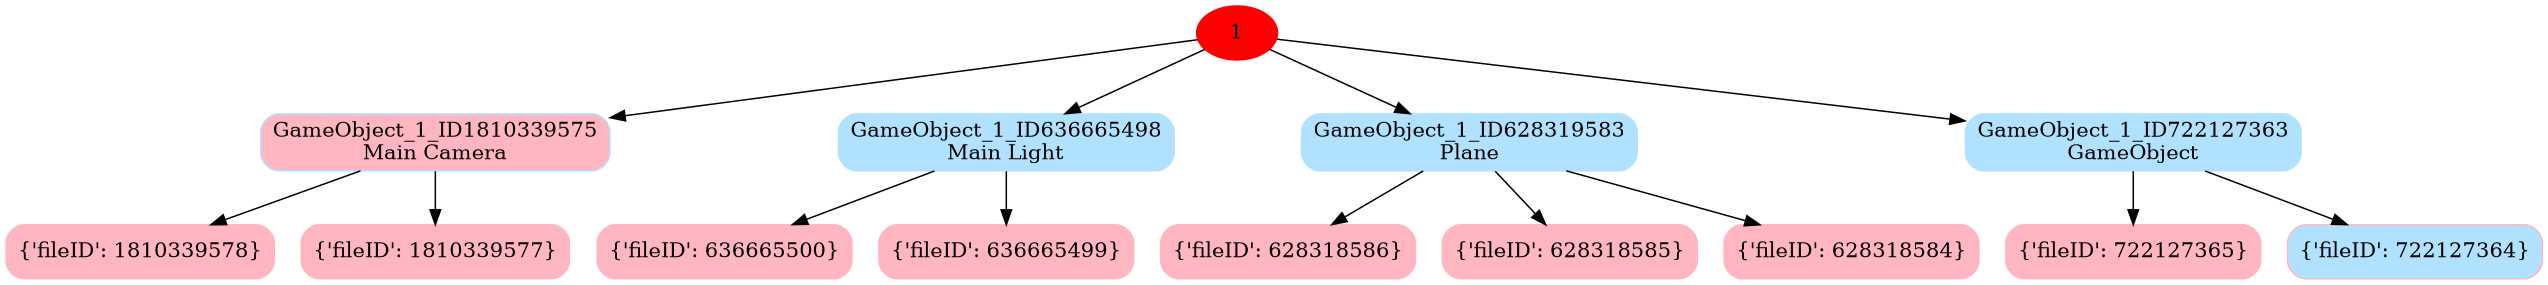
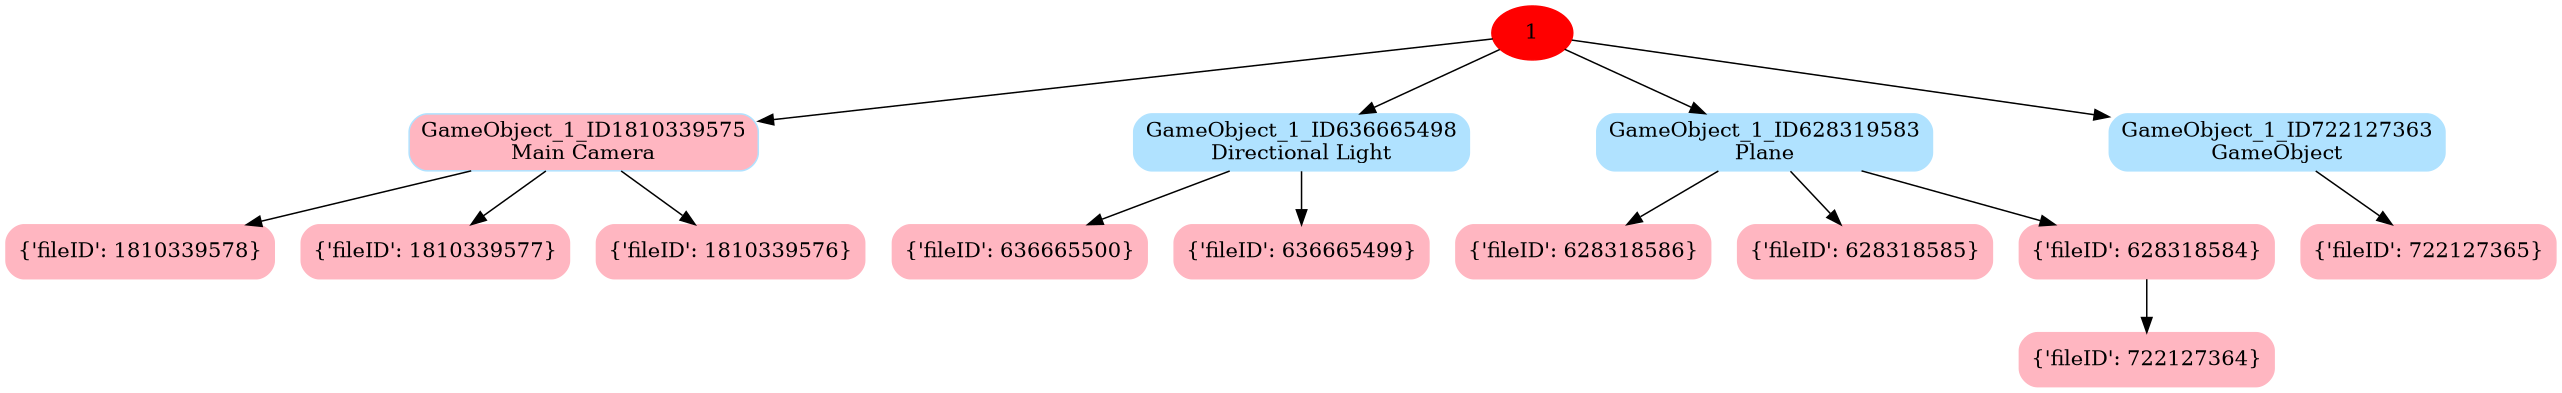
(1006, 142) -> (1302, 142)
(2269, 195) -> (2147, 298)
none -> (731, 252)
(2415, 252) -> (2147, 360)
